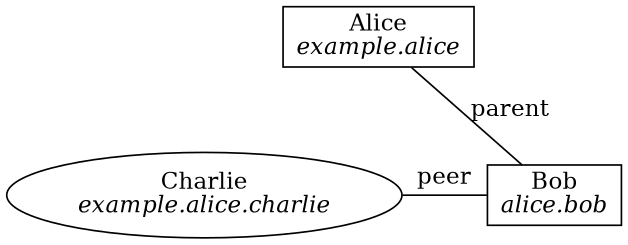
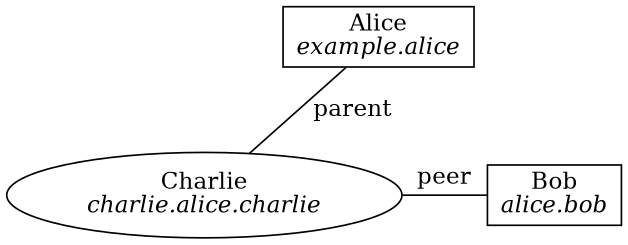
(467, 116) -> (298, 111)
(204, 205) -> (204, 205)
